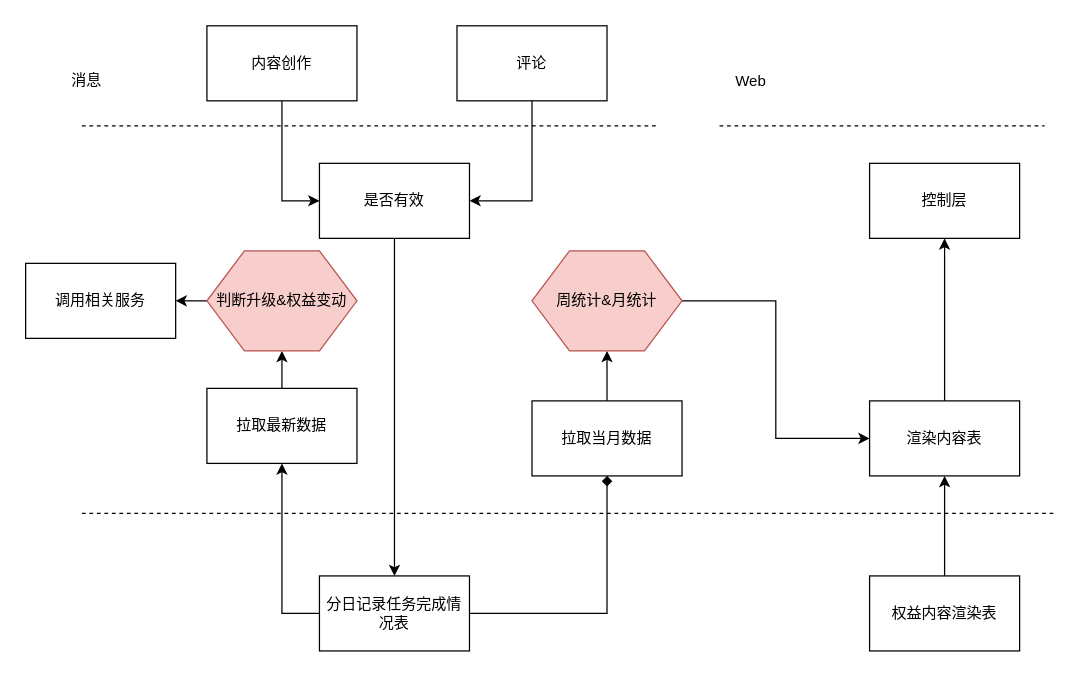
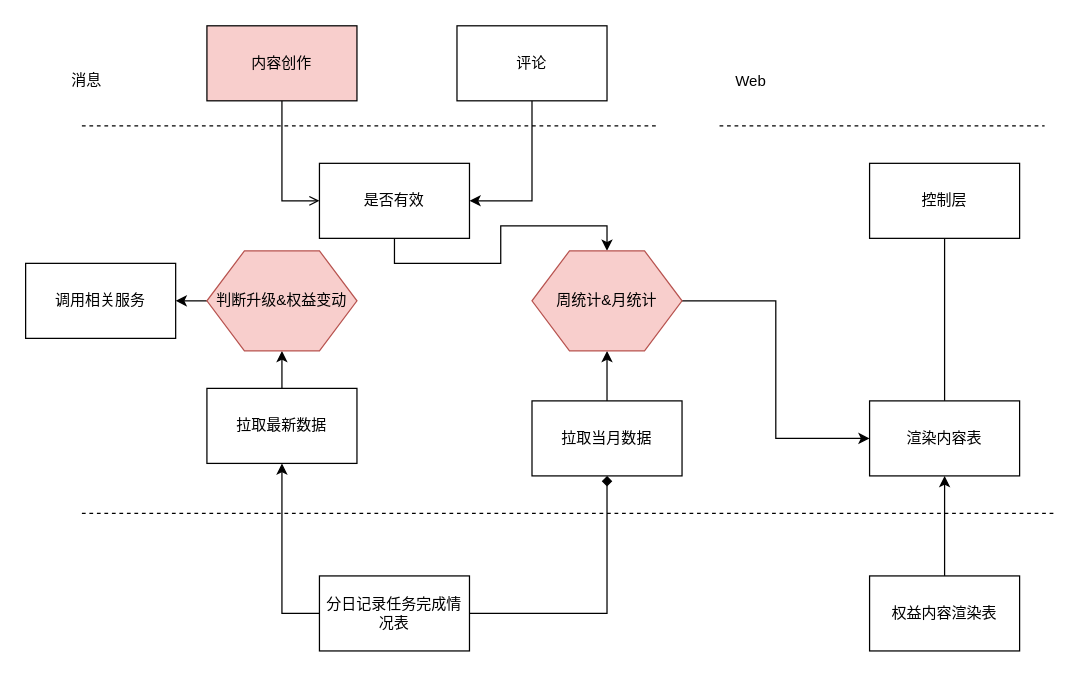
(282, 63) -> (282, 63)
(309, 201) -> (310, 201)
(944, 248) -> (944, 244)
(394, 414) -> (501, 237)
